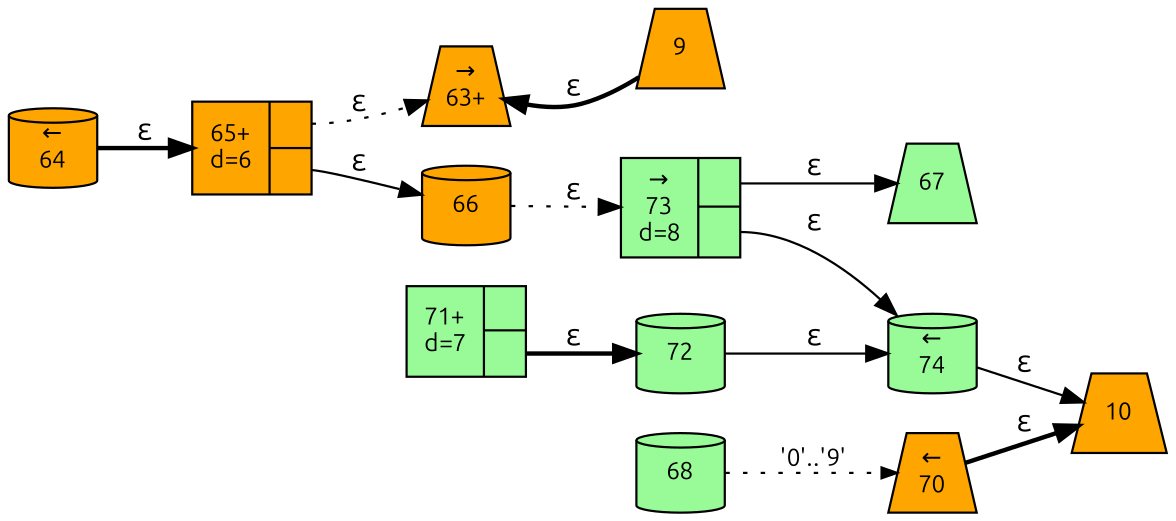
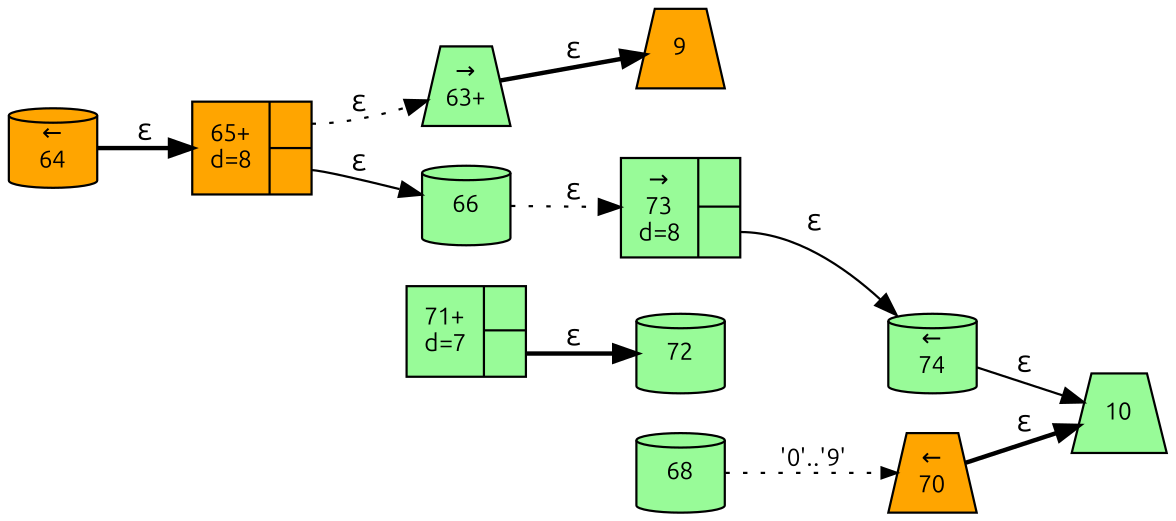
(466, 86) -> (466, 86)
(585, 103) -> (561, 70)
(231, 160) -> (231, 160)
(933, 183) -> none
(466, 206) -> (466, 206)
(796, 354) -> none
(1119, 413) -> (1119, 413)
